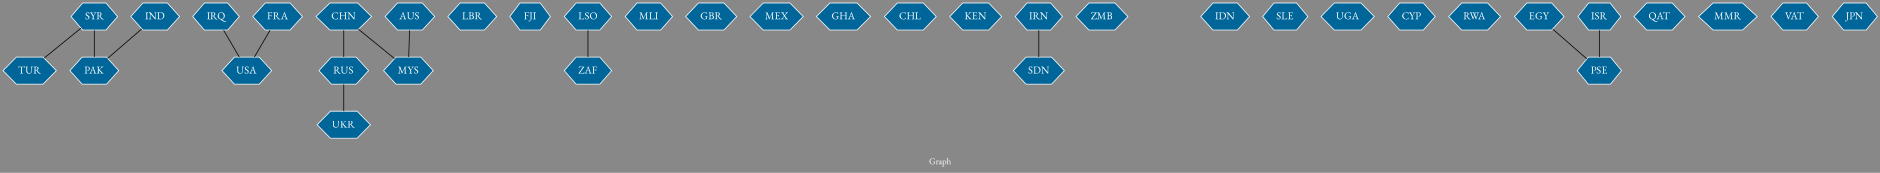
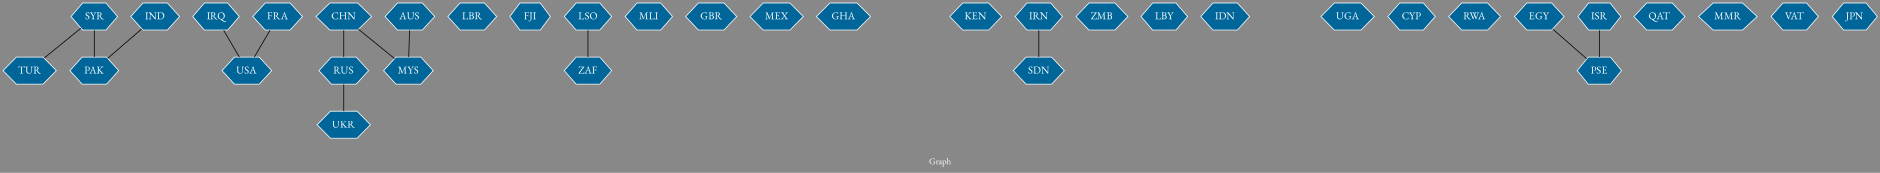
(910, 17) -> none
none -> (1164, 17)
(1285, 17) -> none
